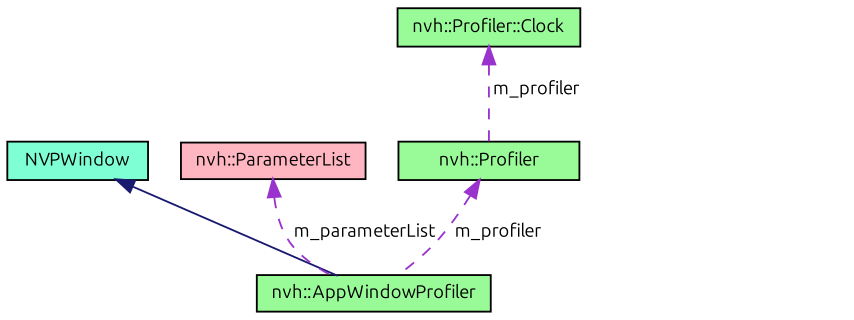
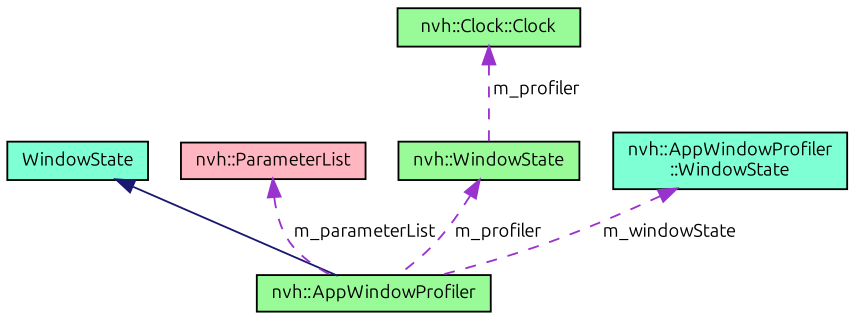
(489, 27) -> (489, 27)
(78, 161) -> (78, 161)
(489, 161) -> (489, 161)
none -> (730, 161)
